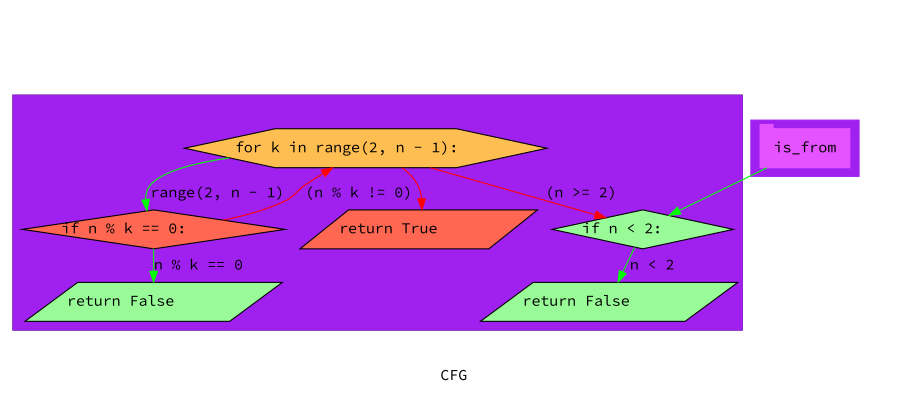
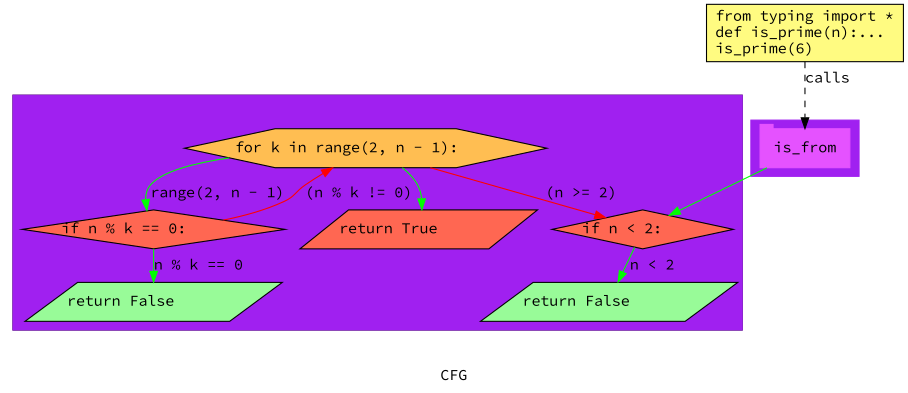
none -> (805, 33)
(415, 181) -> (415, 181)
(643, 229) -> (643, 229)
